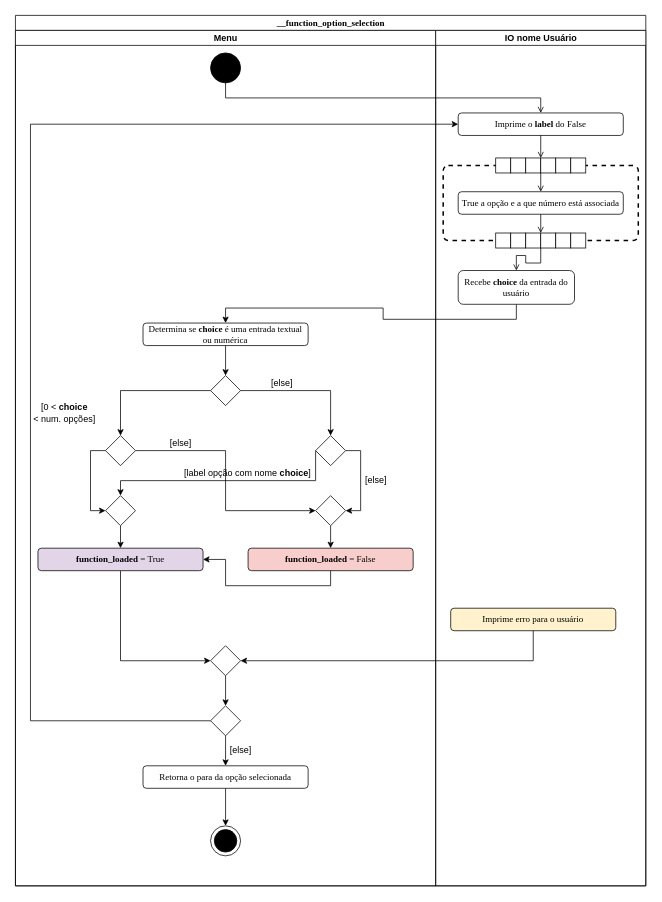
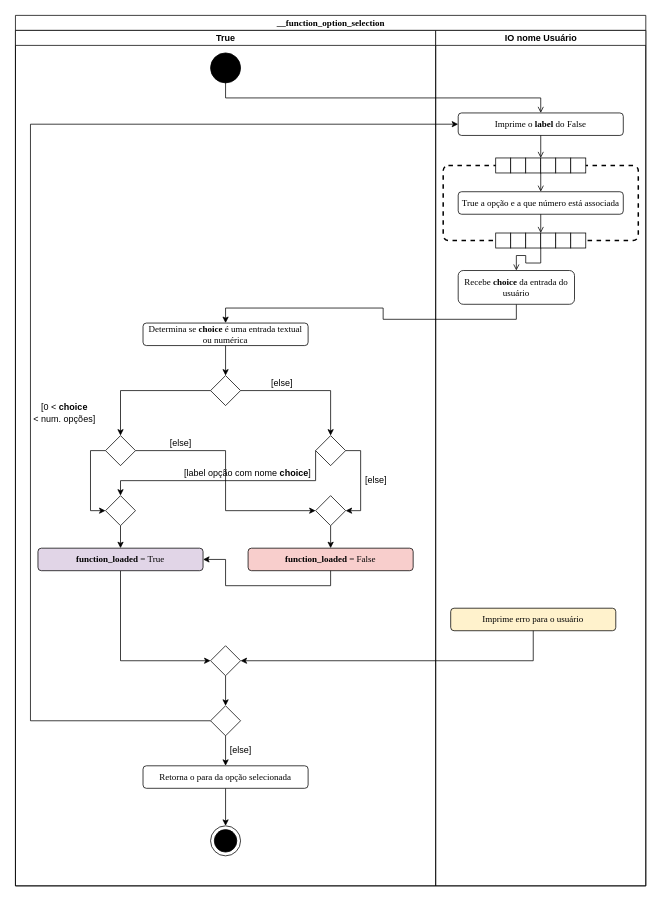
(226, 38) -> (226, 38)
